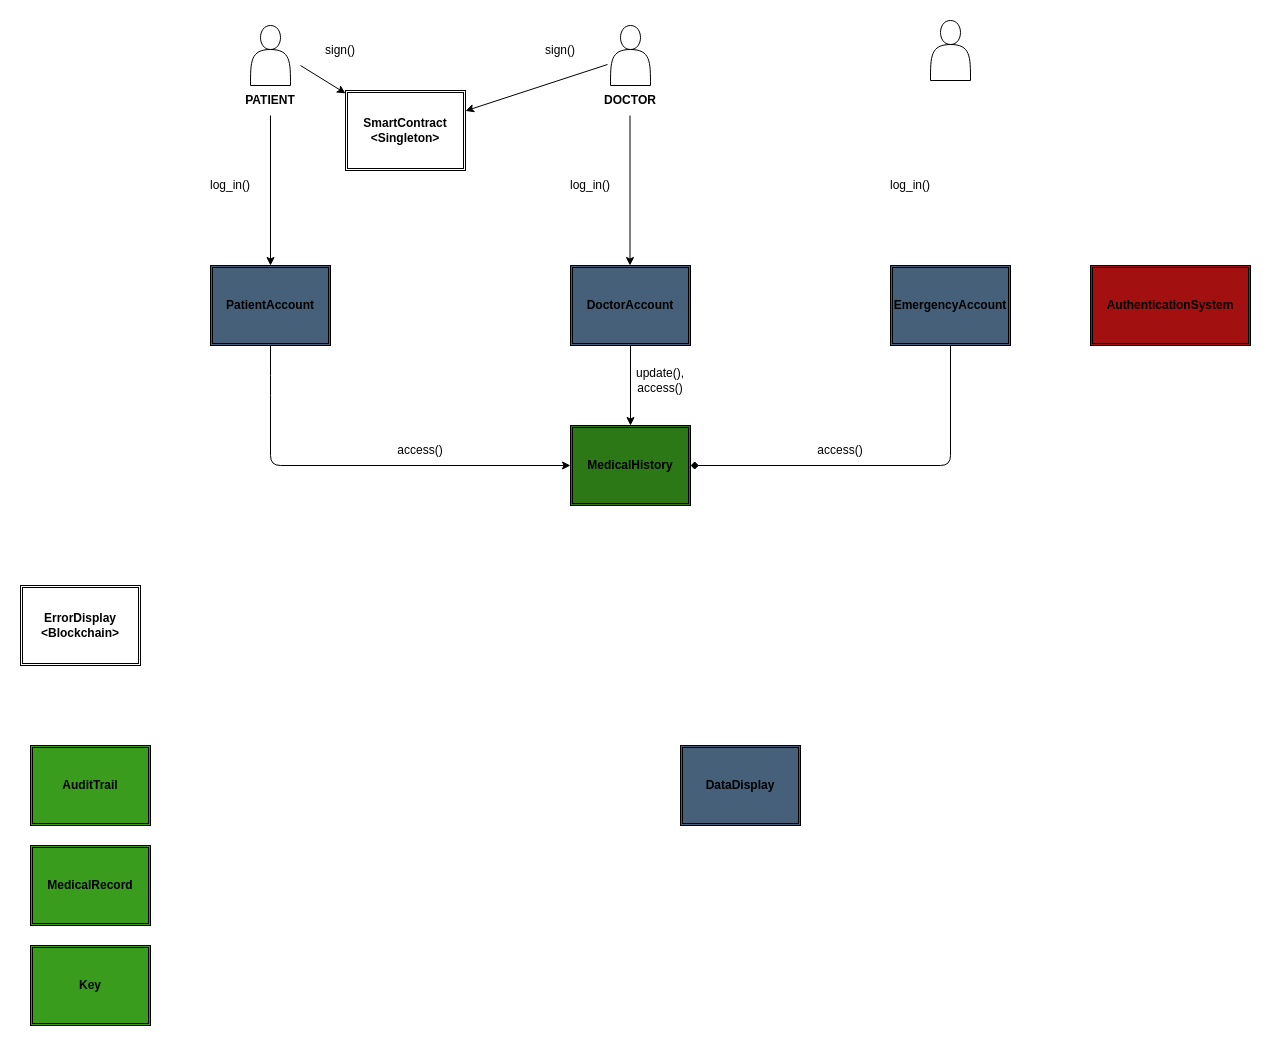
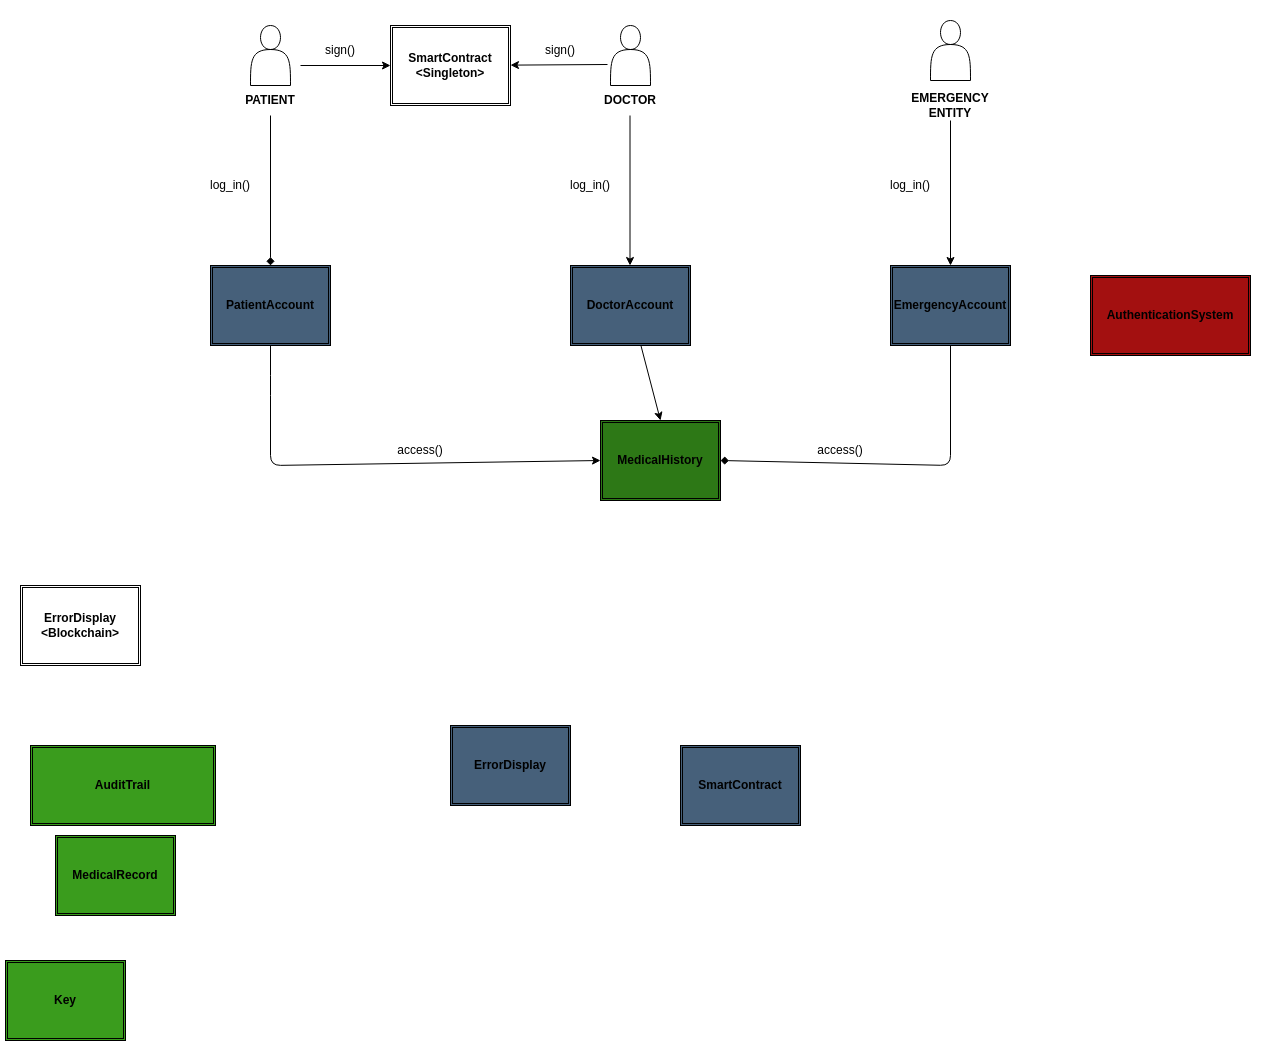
none -> (951, 106)
(406, 131) -> (451, 66)
none -> (951, 190)
(271, 257) -> (271, 257)
(1171, 306) -> (1171, 316)
(661, 381) -> none
(631, 466) -> (661, 461)
none -> (511, 766)
(91, 786) -> (123, 786)
(741, 786) -> (741, 786)
(91, 886) -> (116, 876)
(91, 986) -> (66, 1001)
